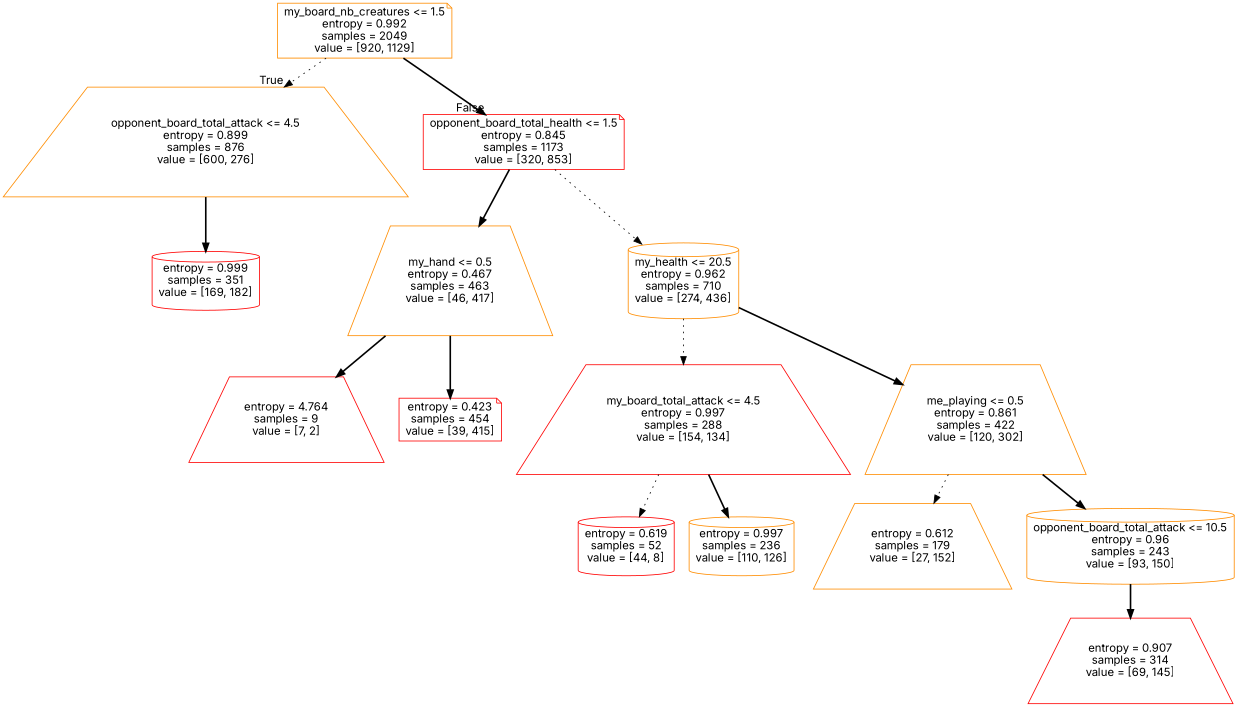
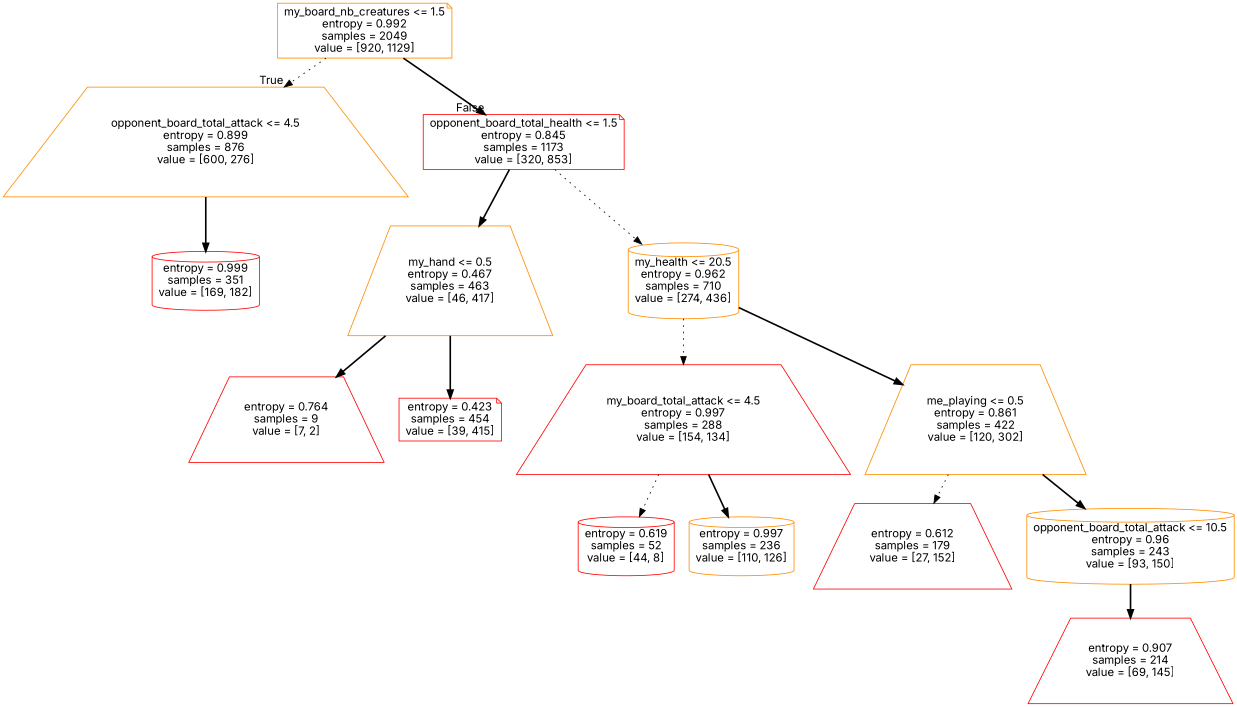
(286, 420) -> (286, 420)
(913, 546) -> (913, 546)
(1131, 661) -> (1131, 661)
